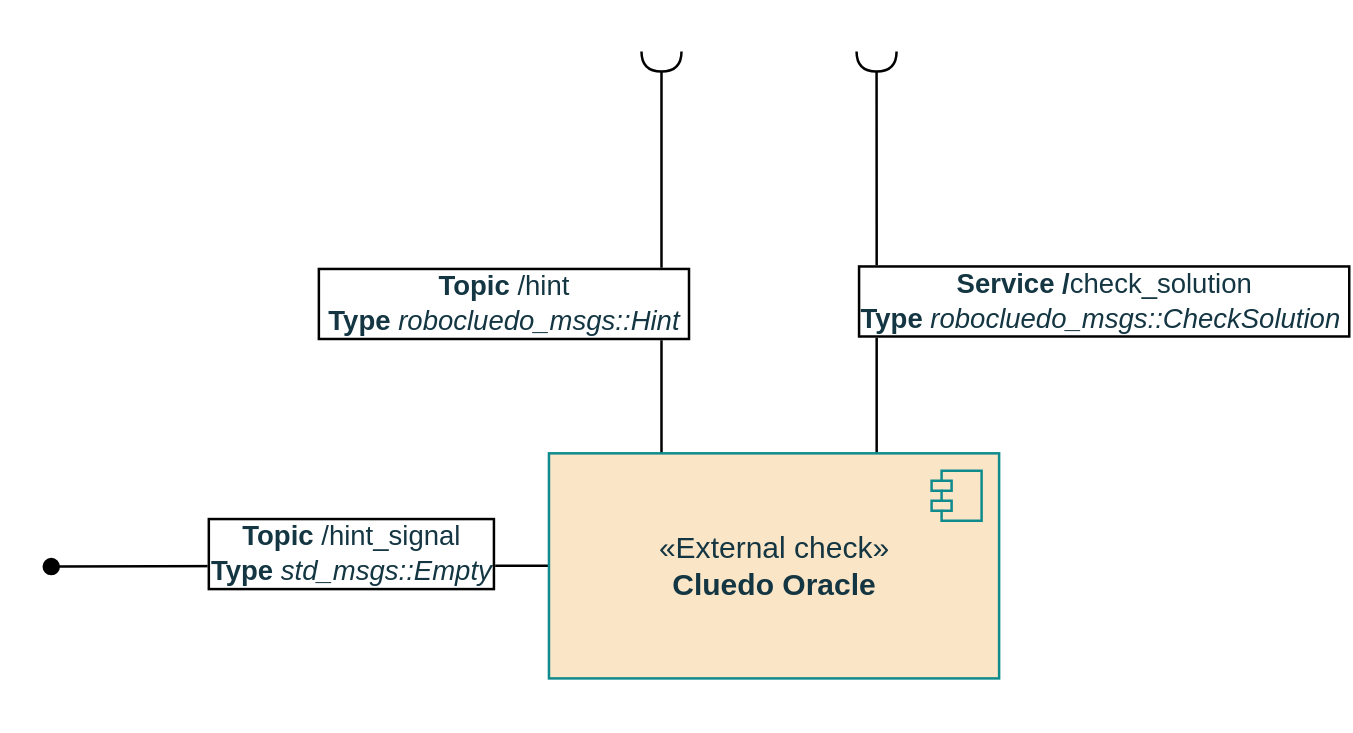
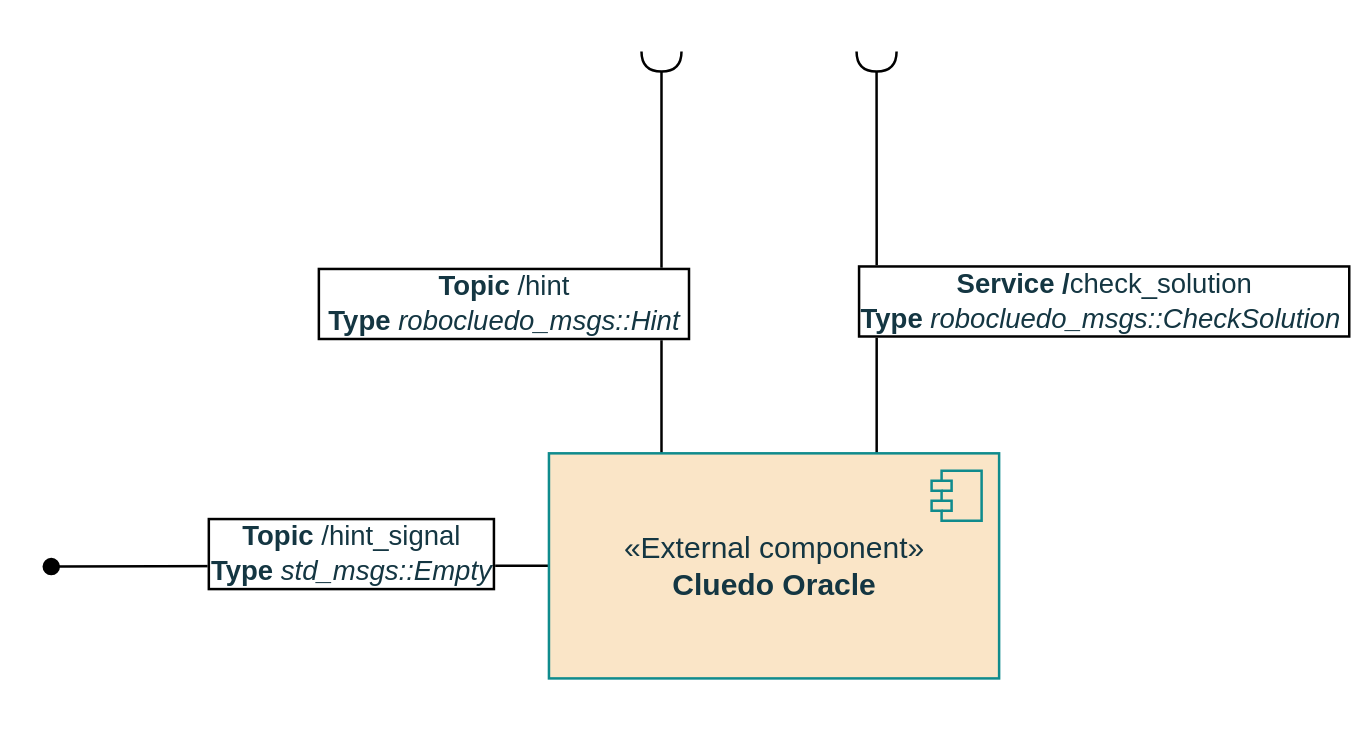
(775, 566) -> (775, 566)
